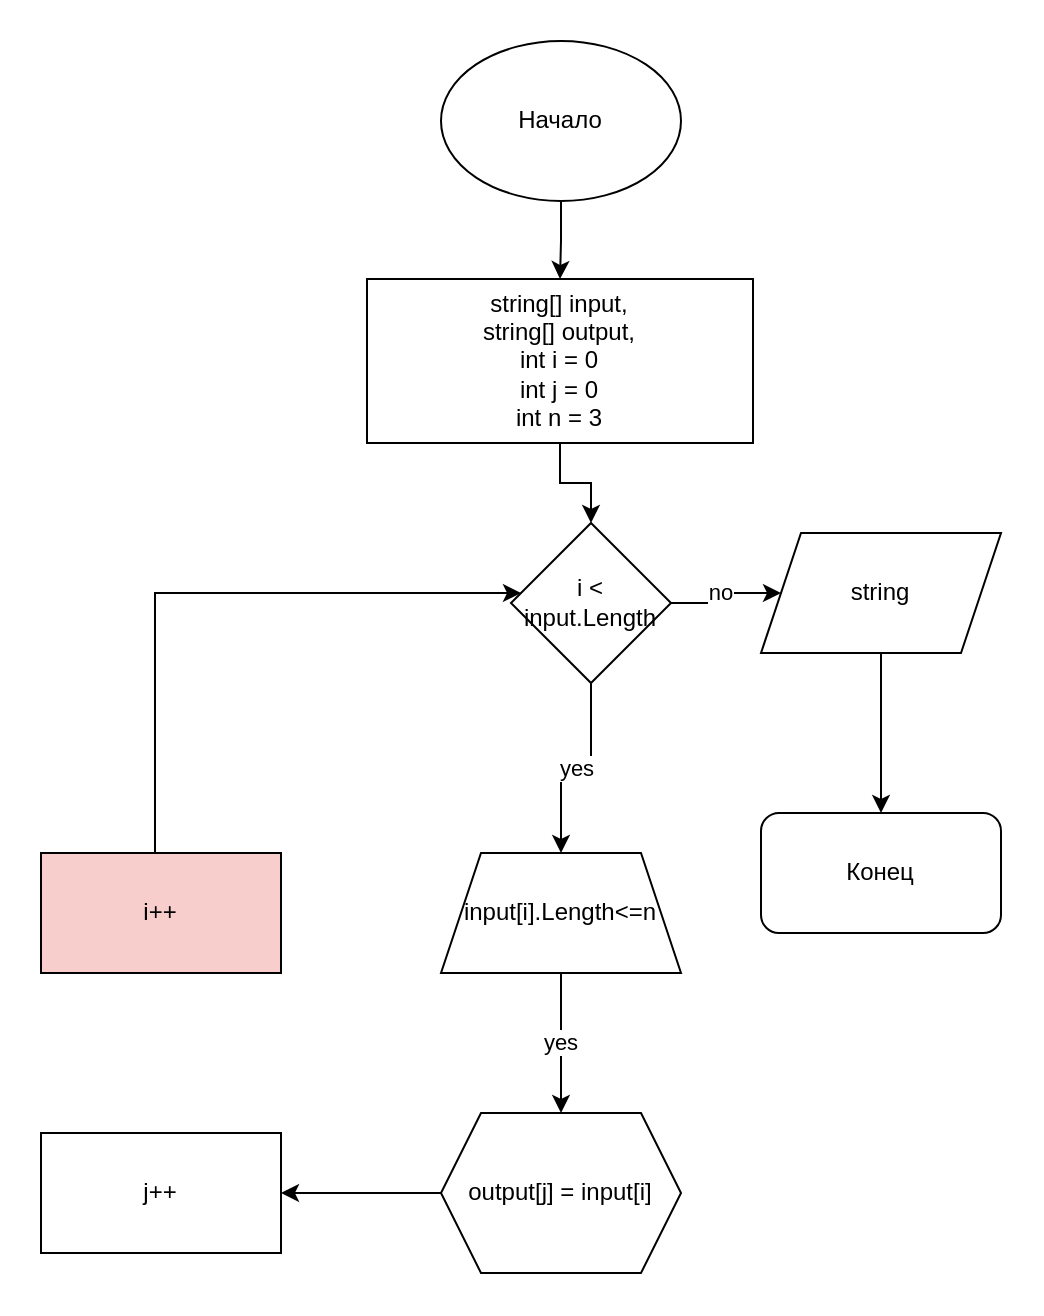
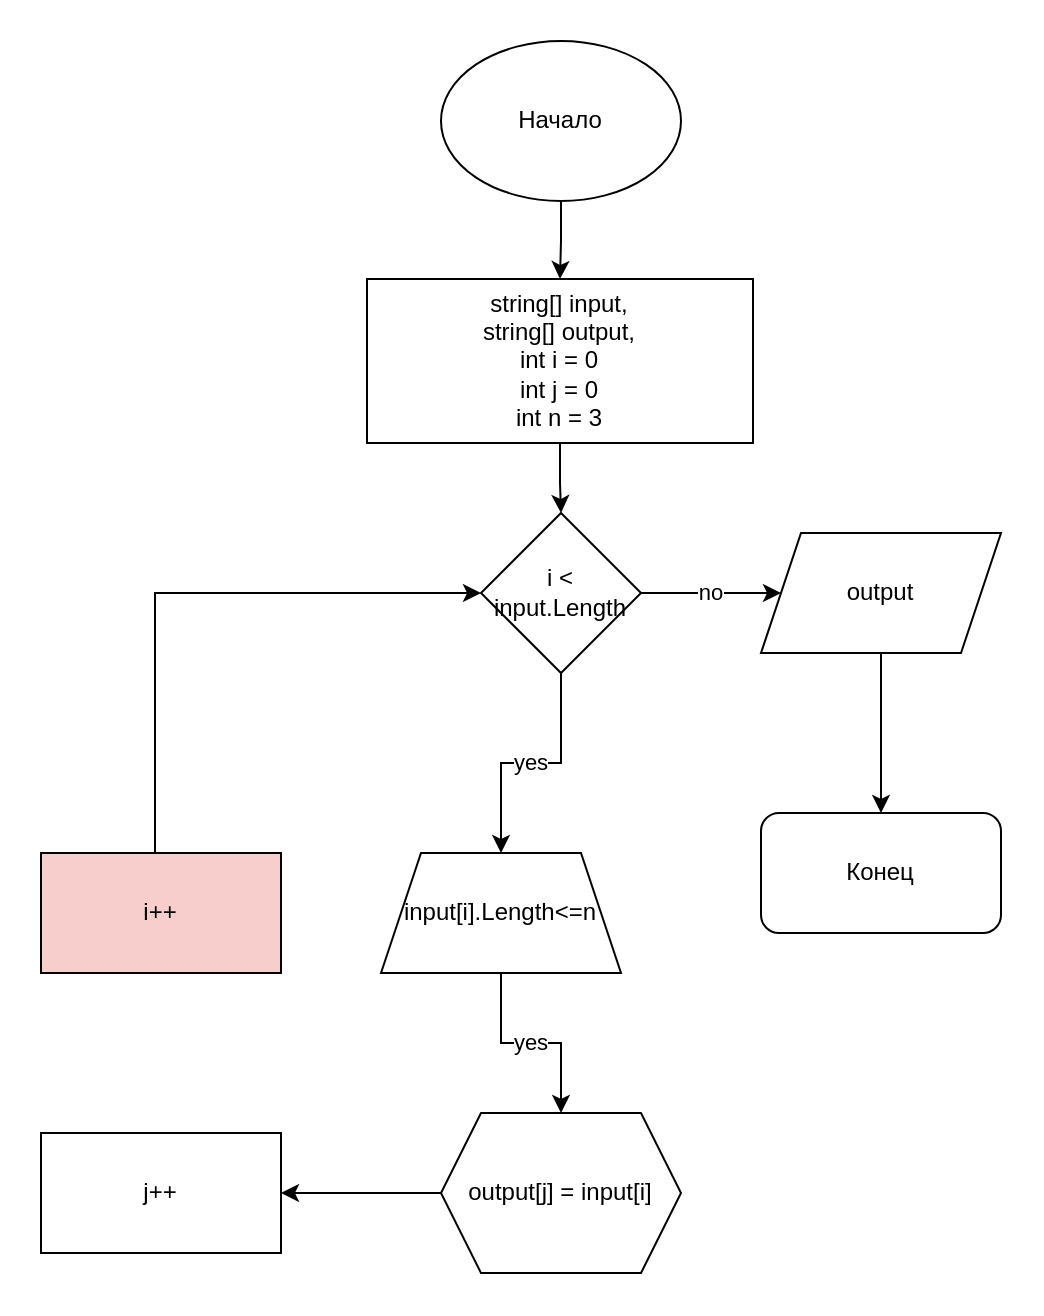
(881, 593) -> (881, 593)
(591, 603) -> (561, 593)
(561, 913) -> (501, 913)
